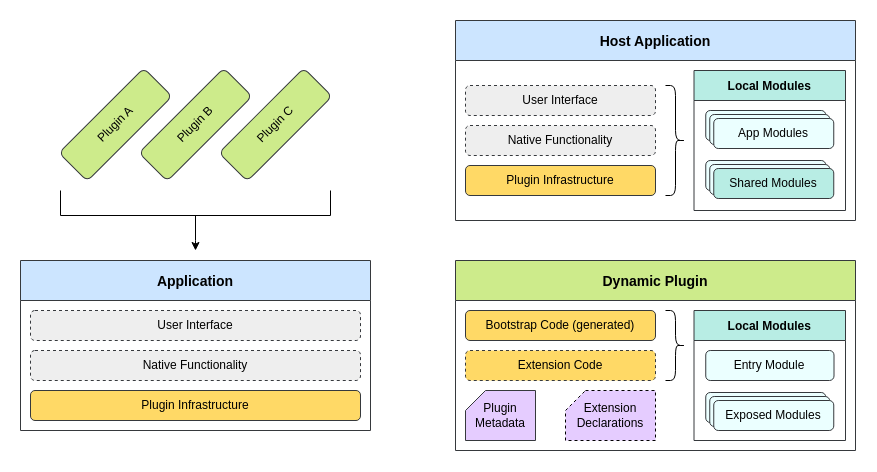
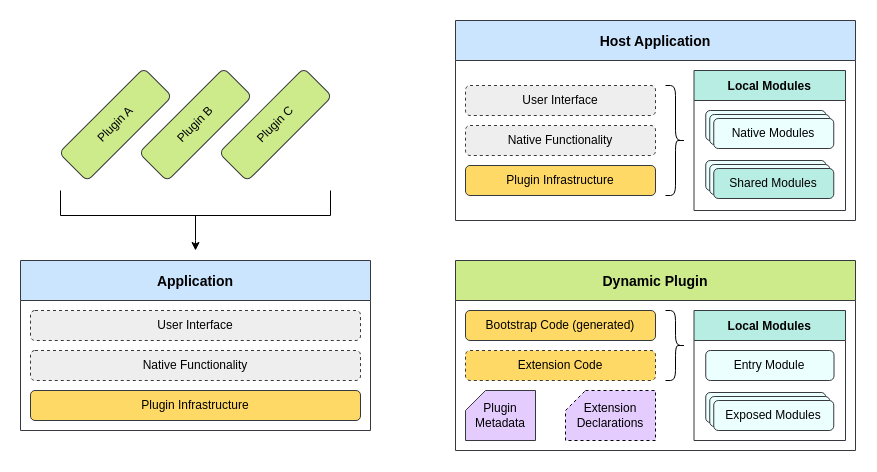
(774, 134) -> (774, 134)
